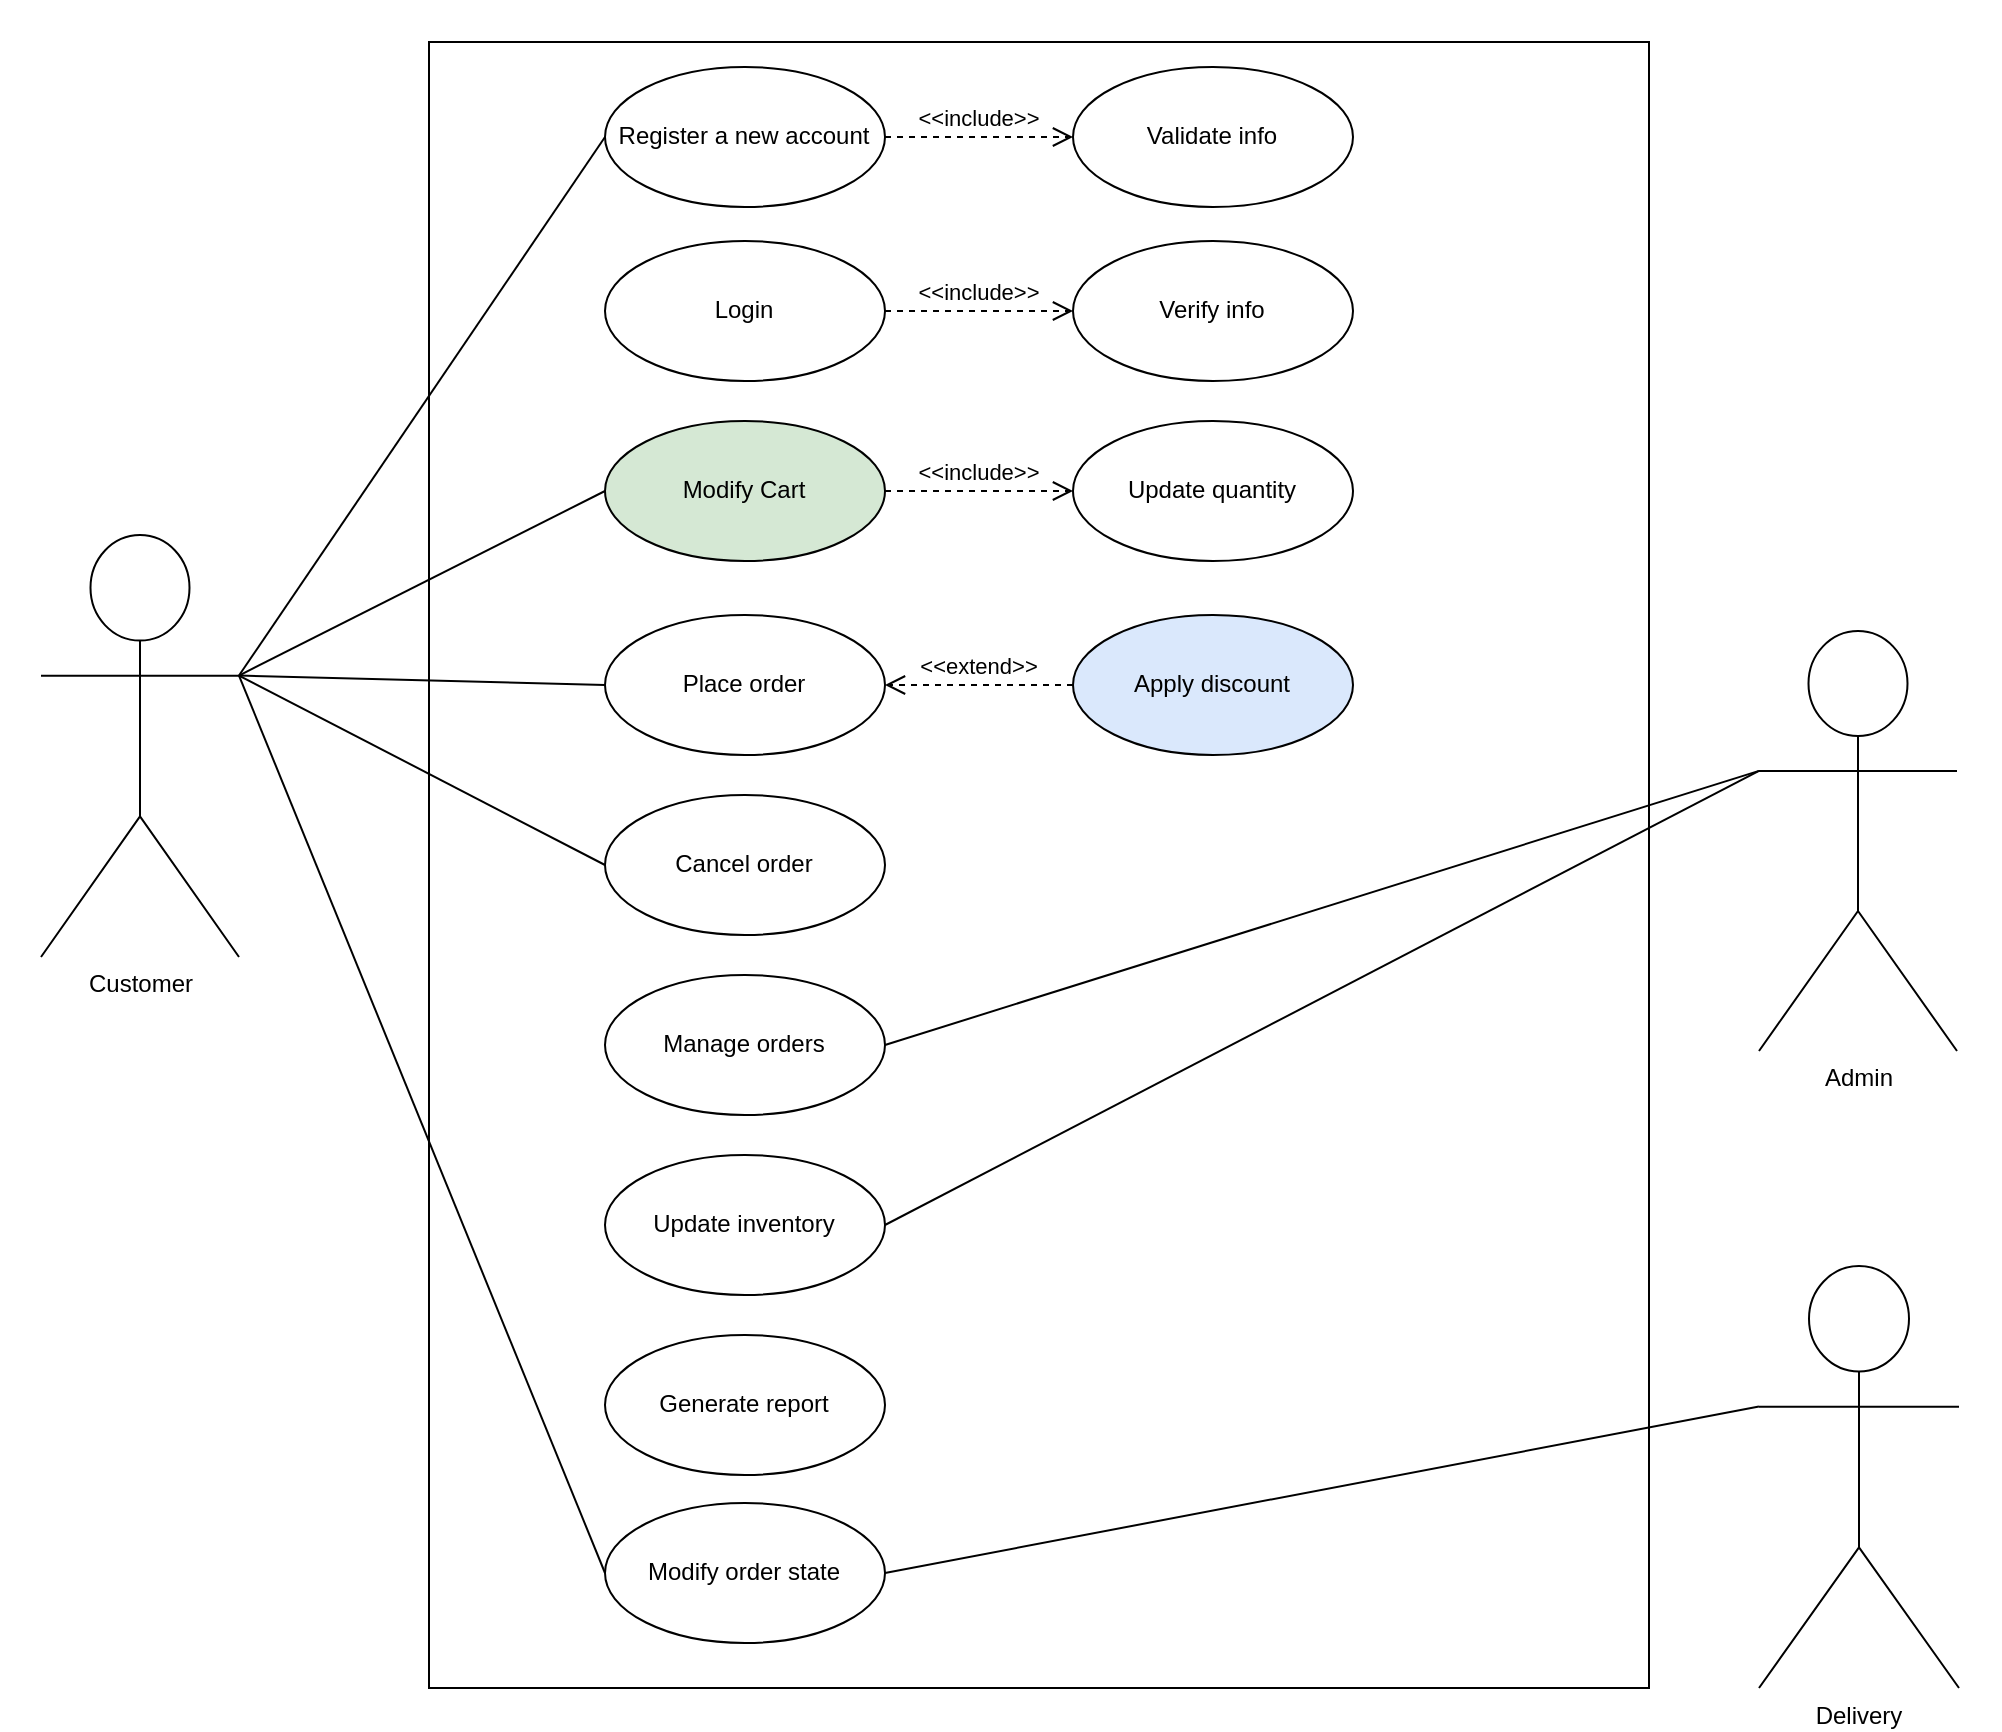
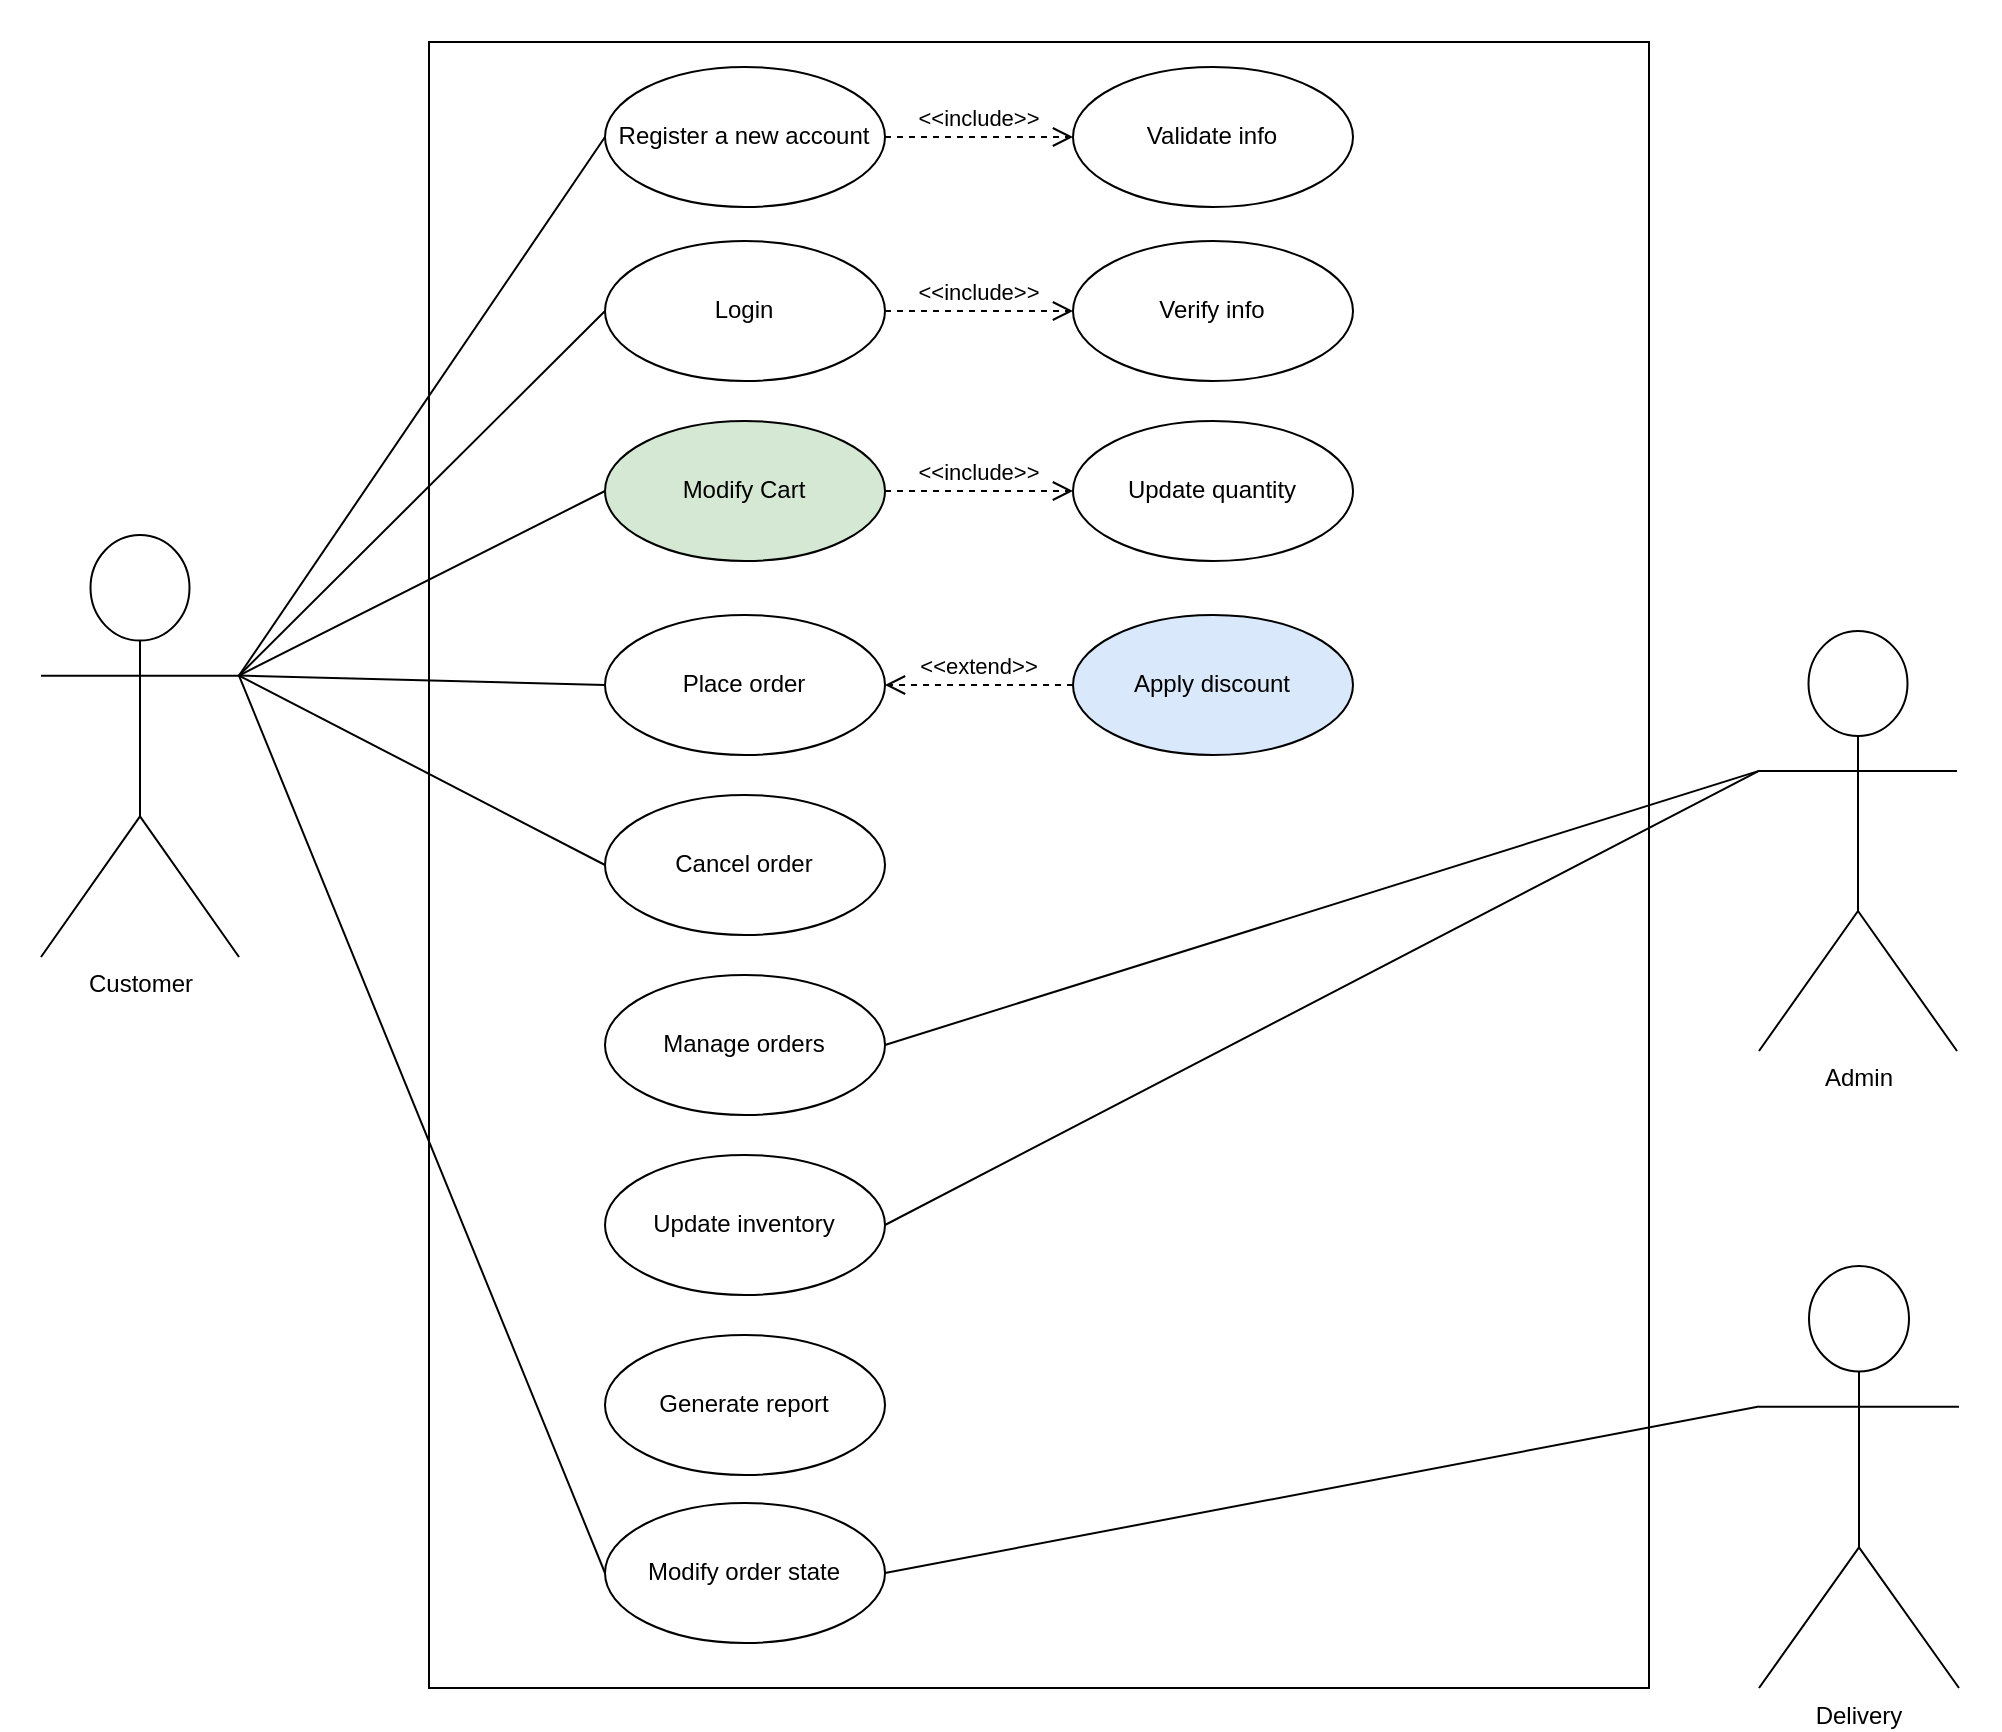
none -> (427, 488)
